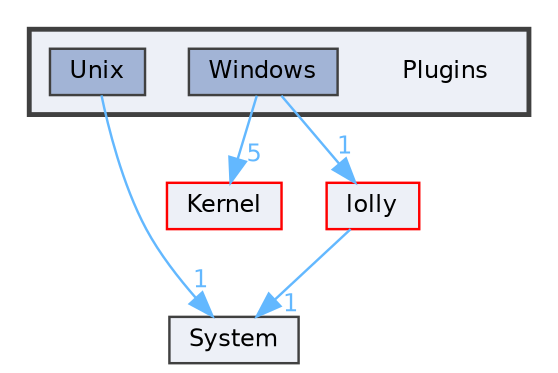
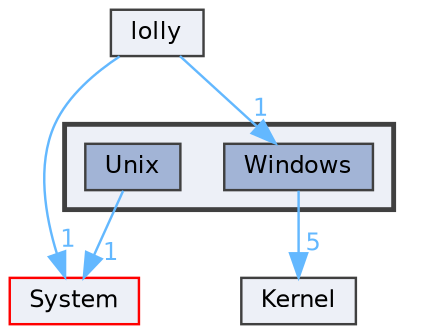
(446, 72) -> none
(310, 130) -> (218, 91)
(224, 206) -> (299, 301)
(373, 206) -> (157, 33)
(234, 340) -> (74, 301)
